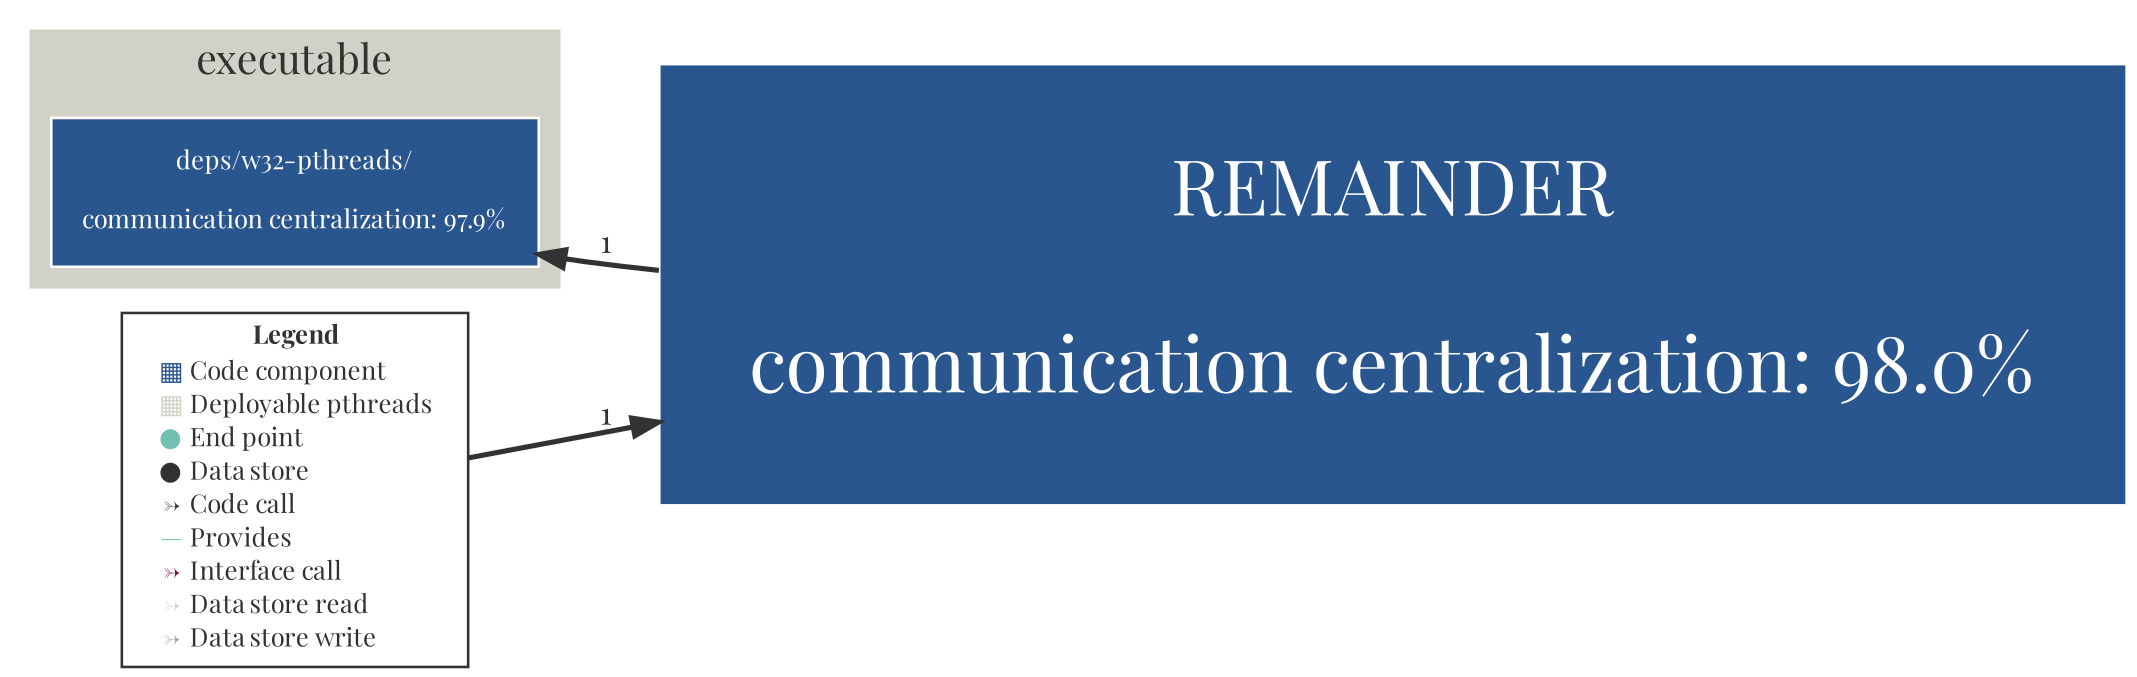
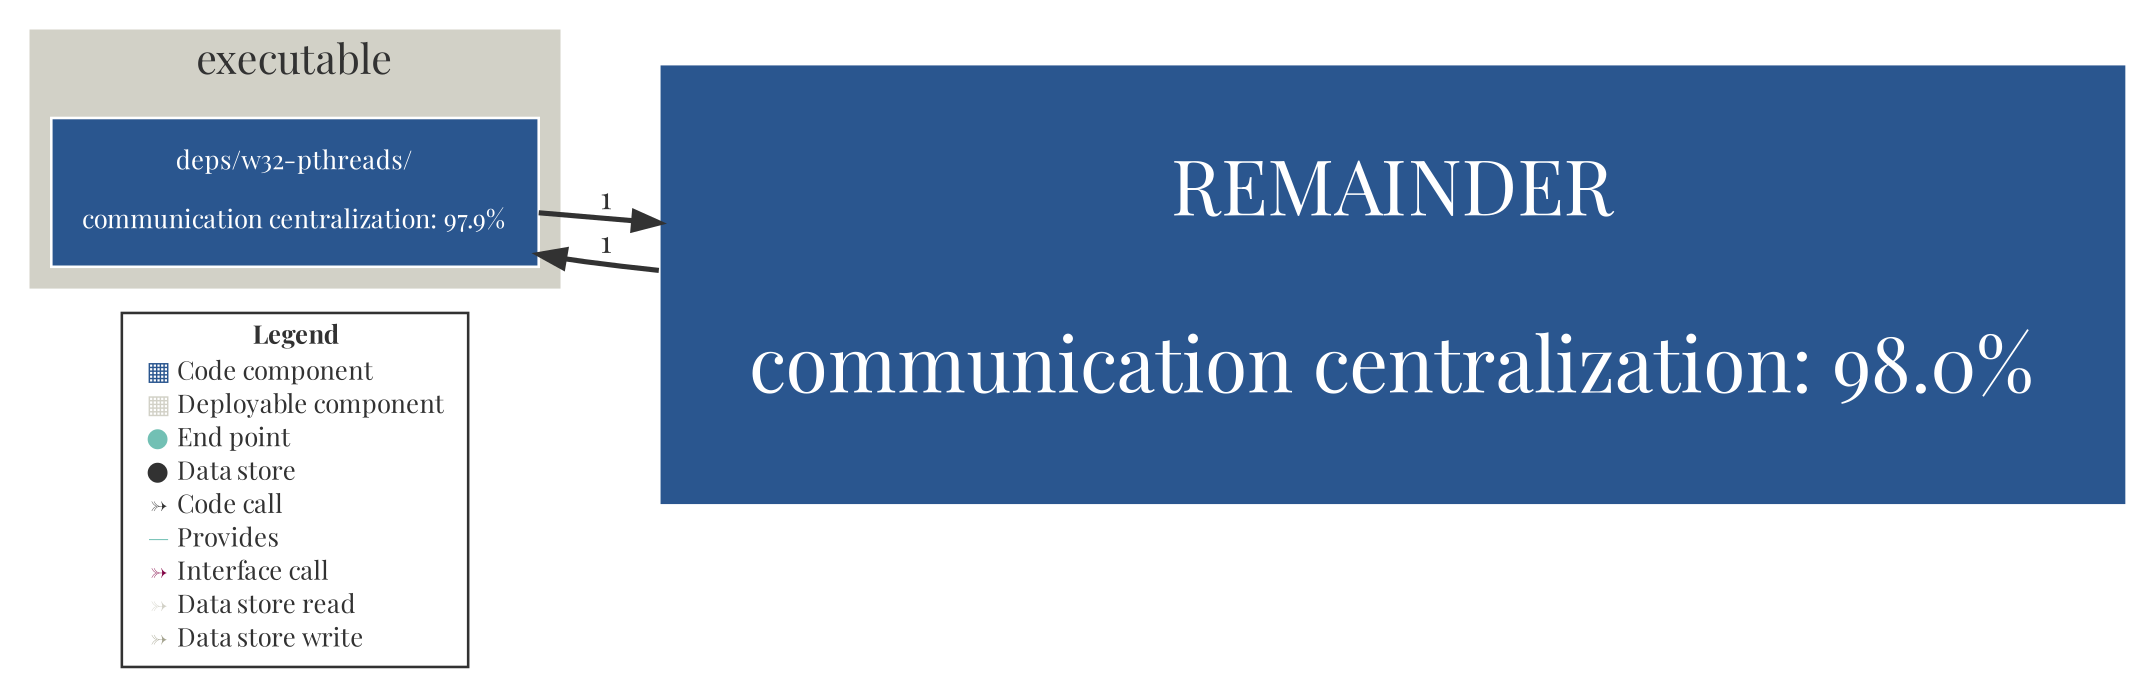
(312, 405) -> (312, 405)
(550, 442) -> (586, 217)
